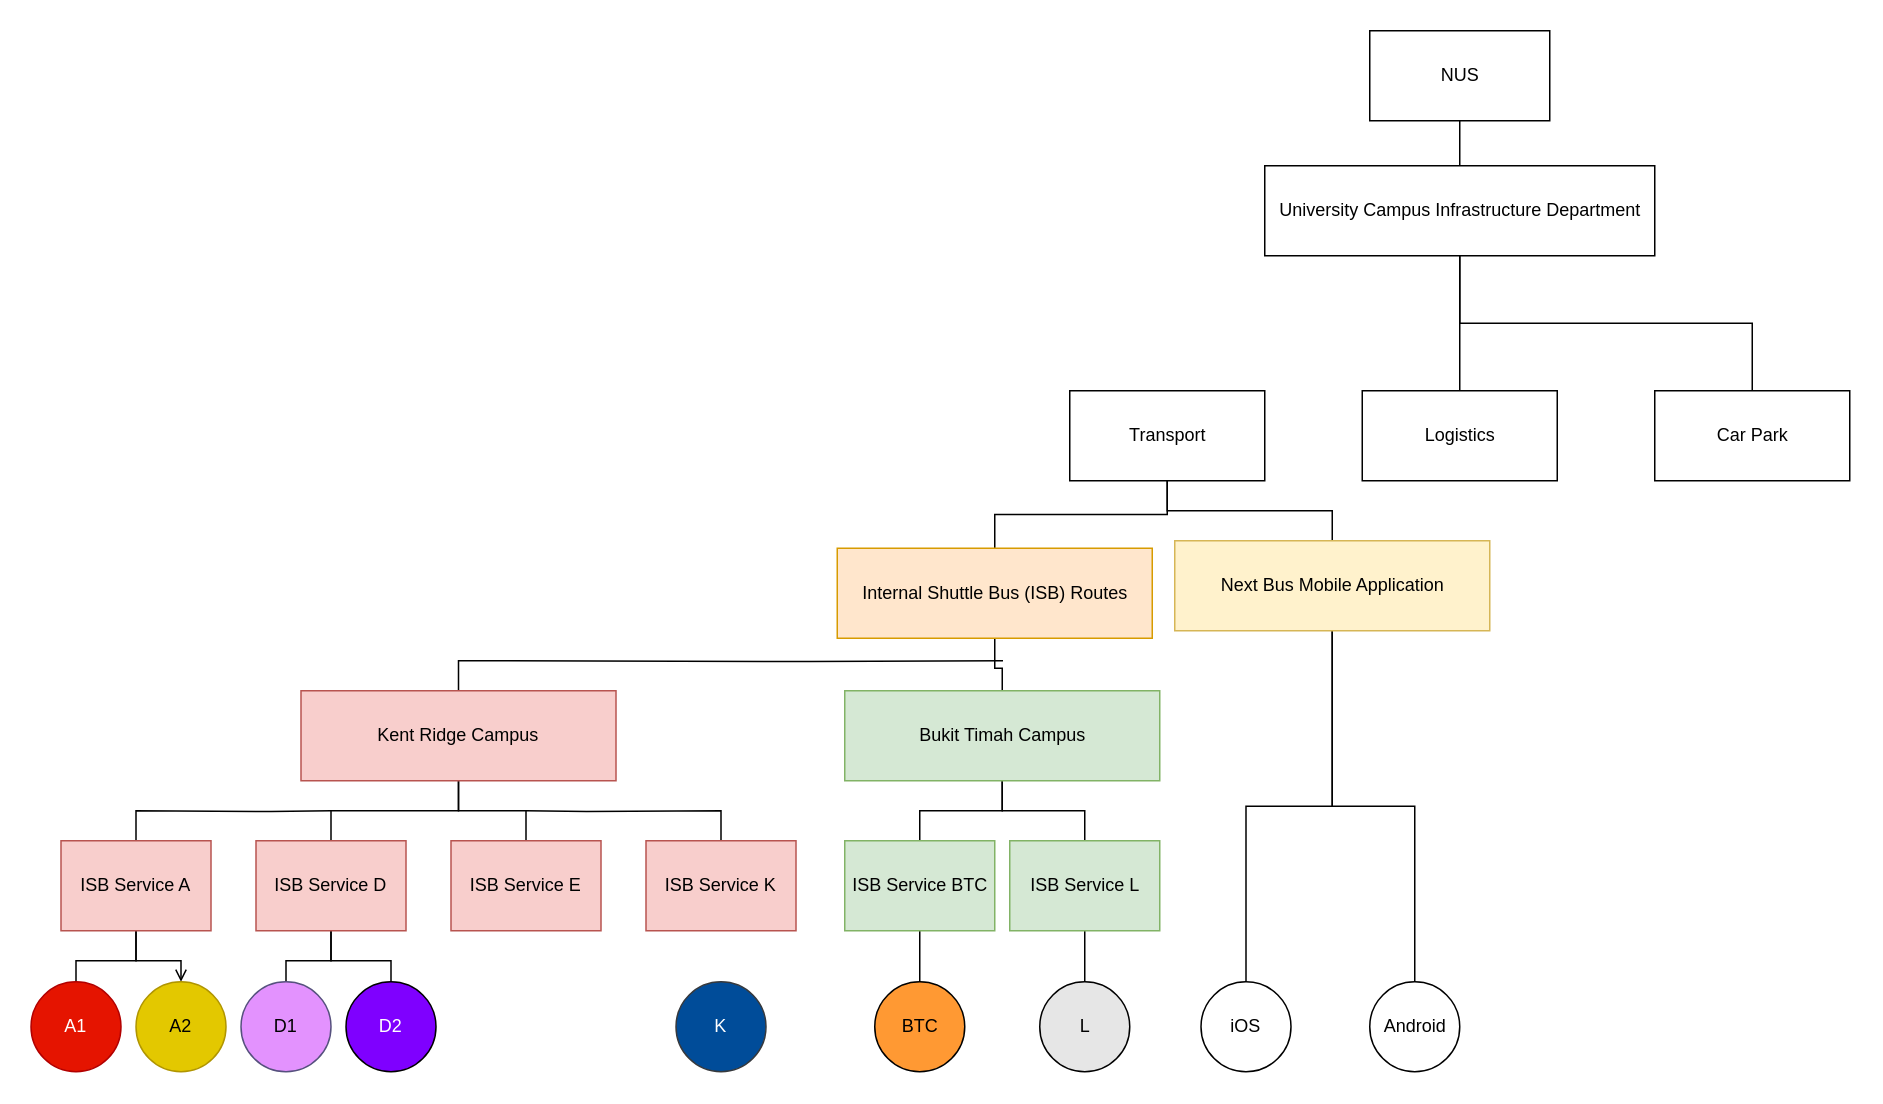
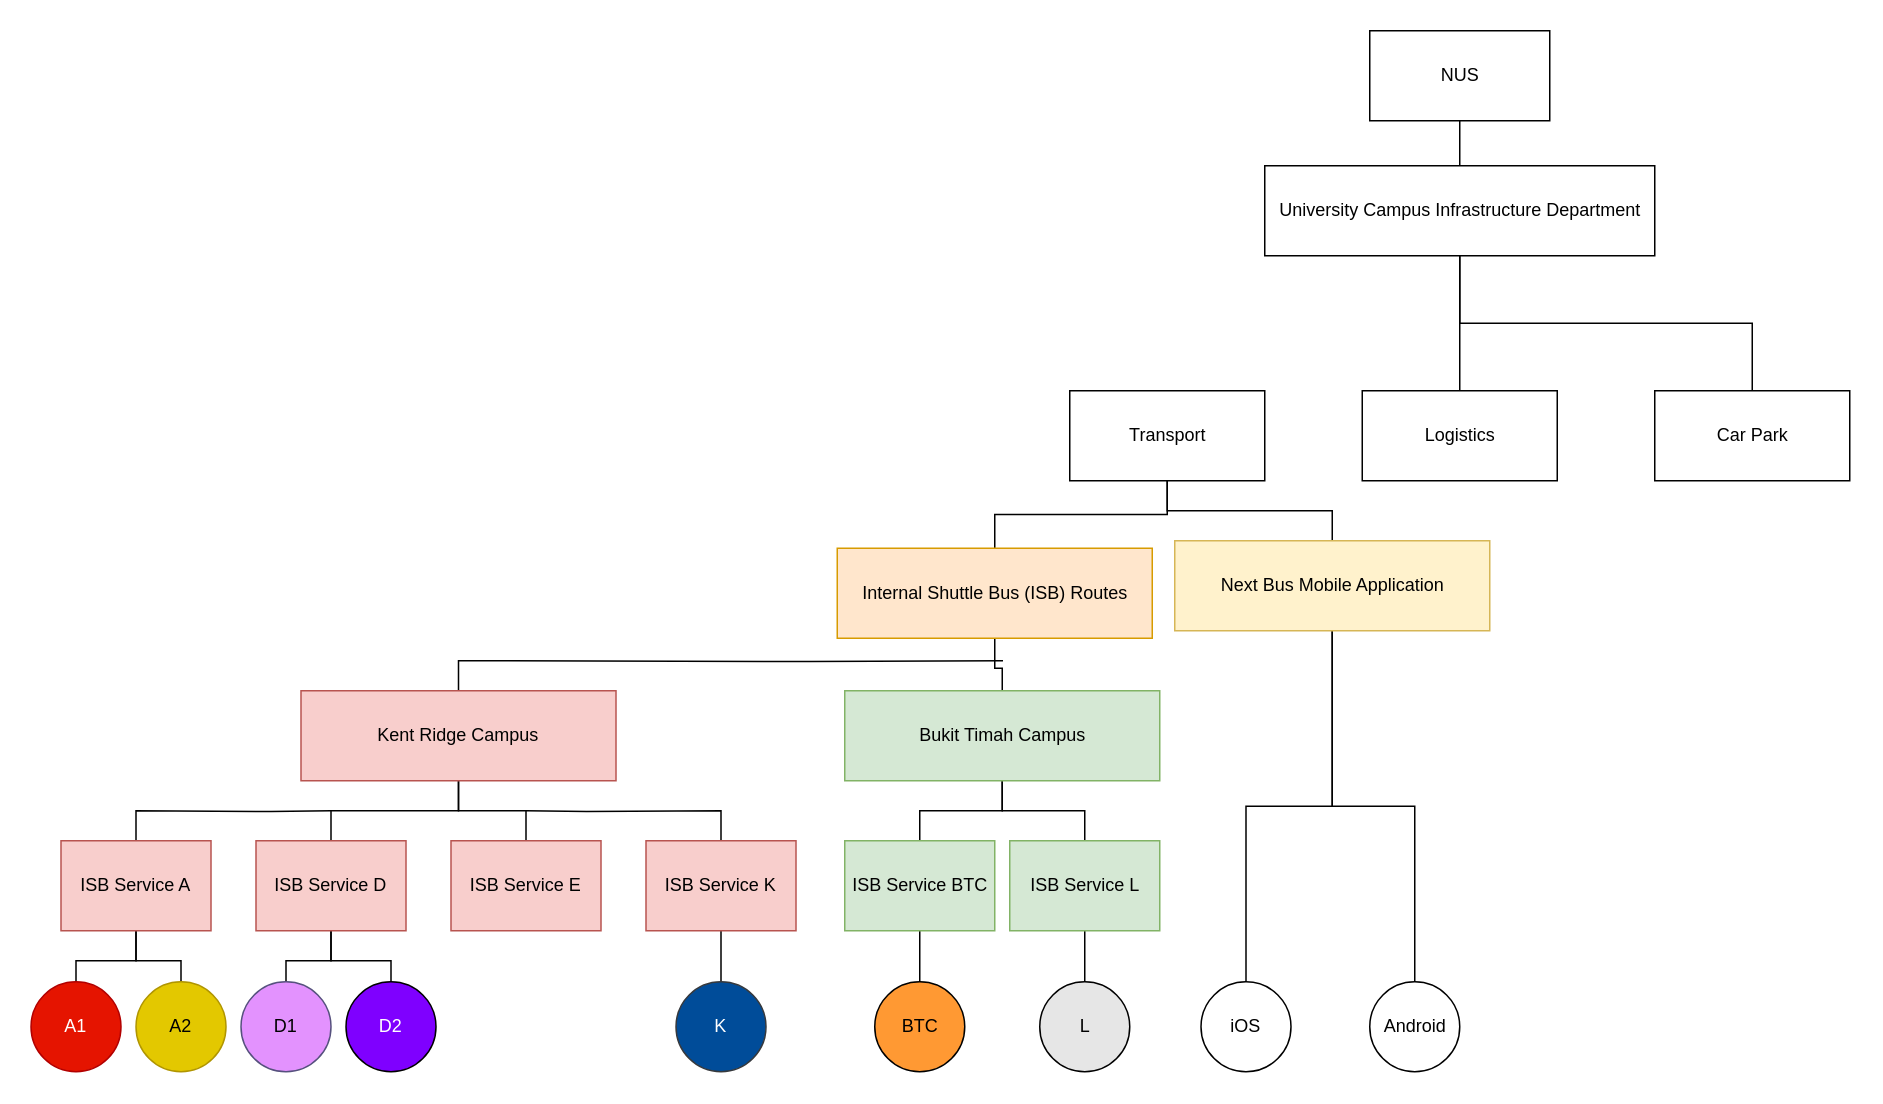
none -> (721, 957)
(181, 974) -> (181, 975)
